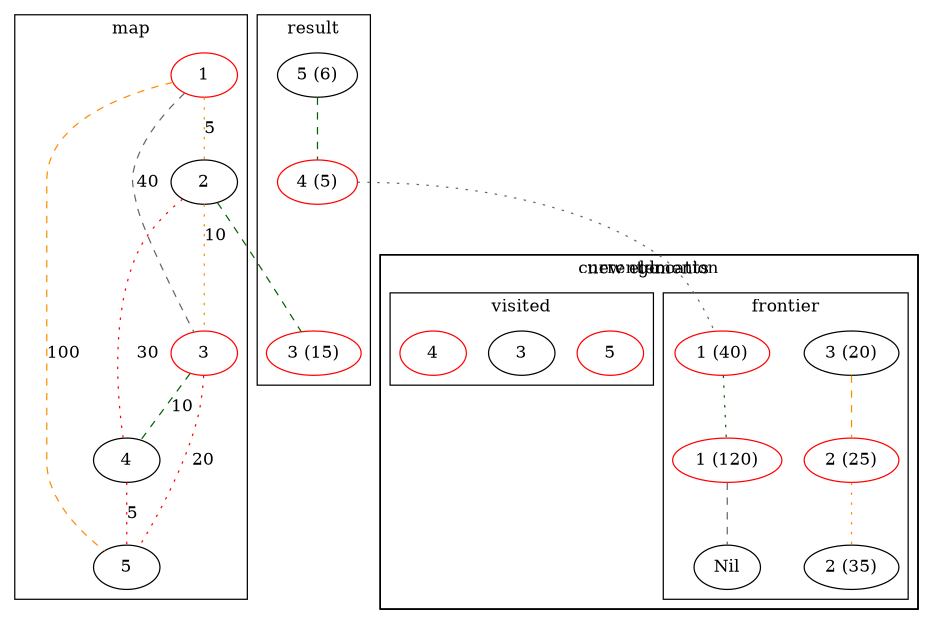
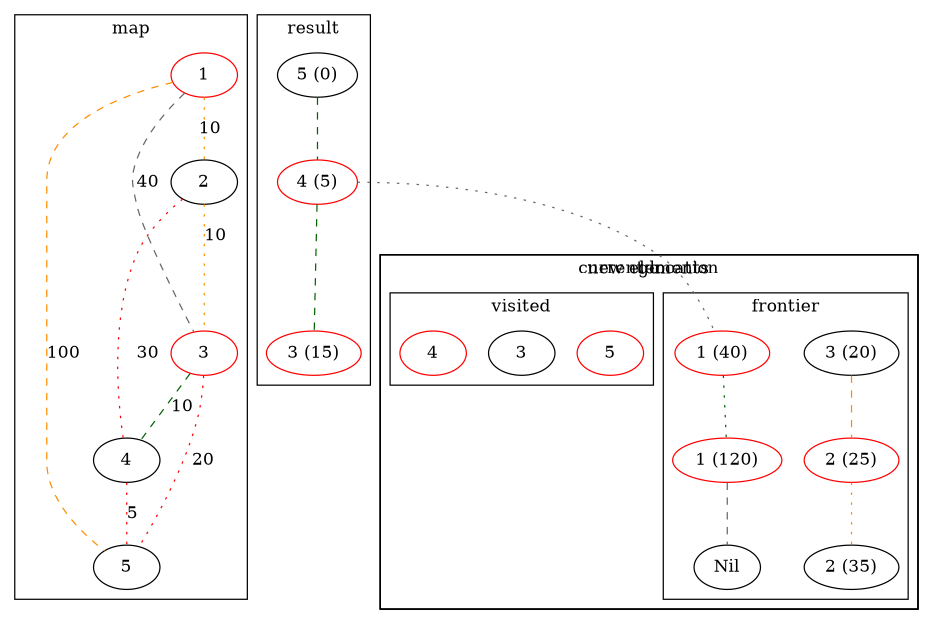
(317, 75) -> (317, 75)
(210, 129) -> (210, 129)
(266, 276) -> (316, 268)
